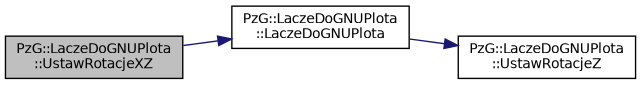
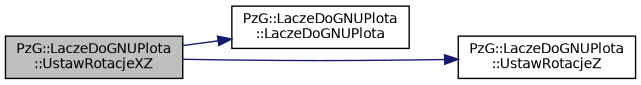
(427, 41) -> (314, 61)
